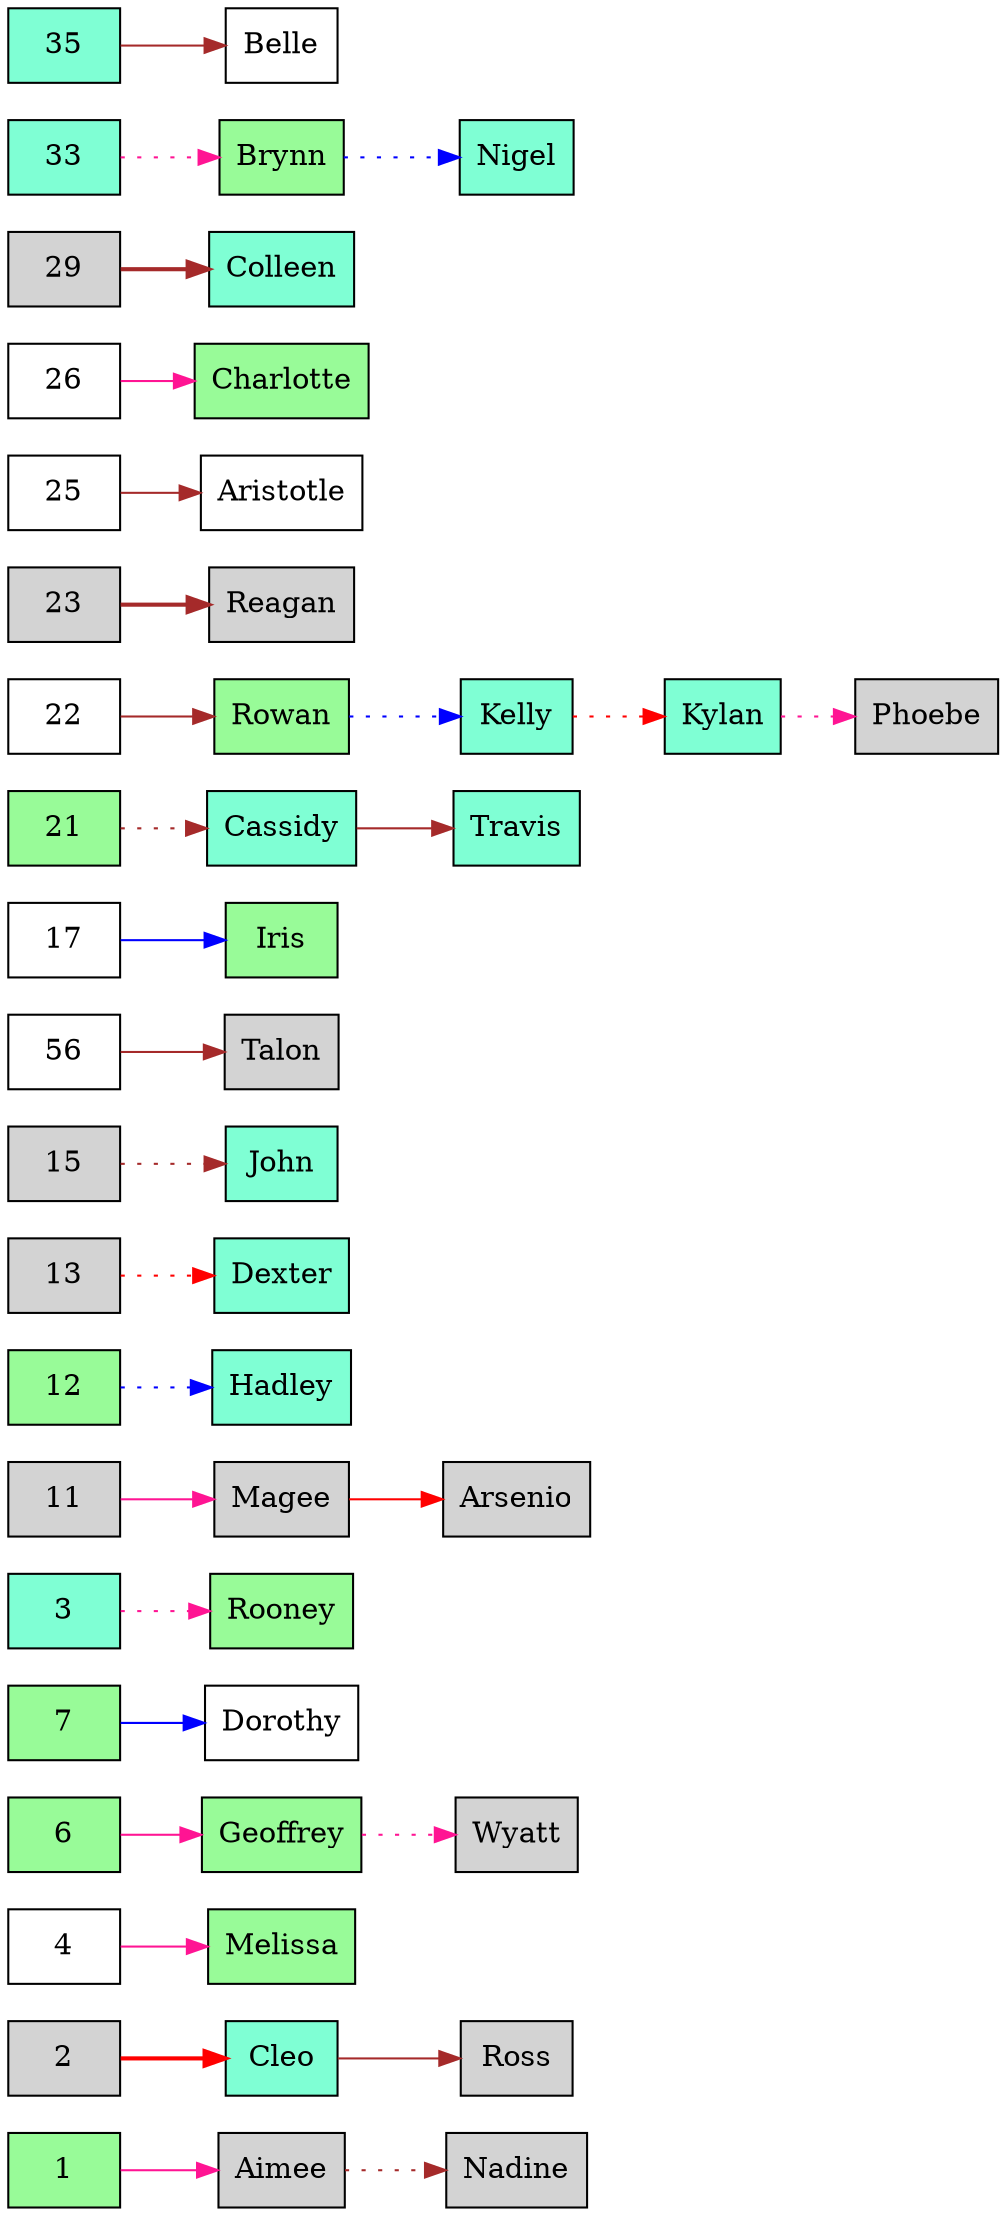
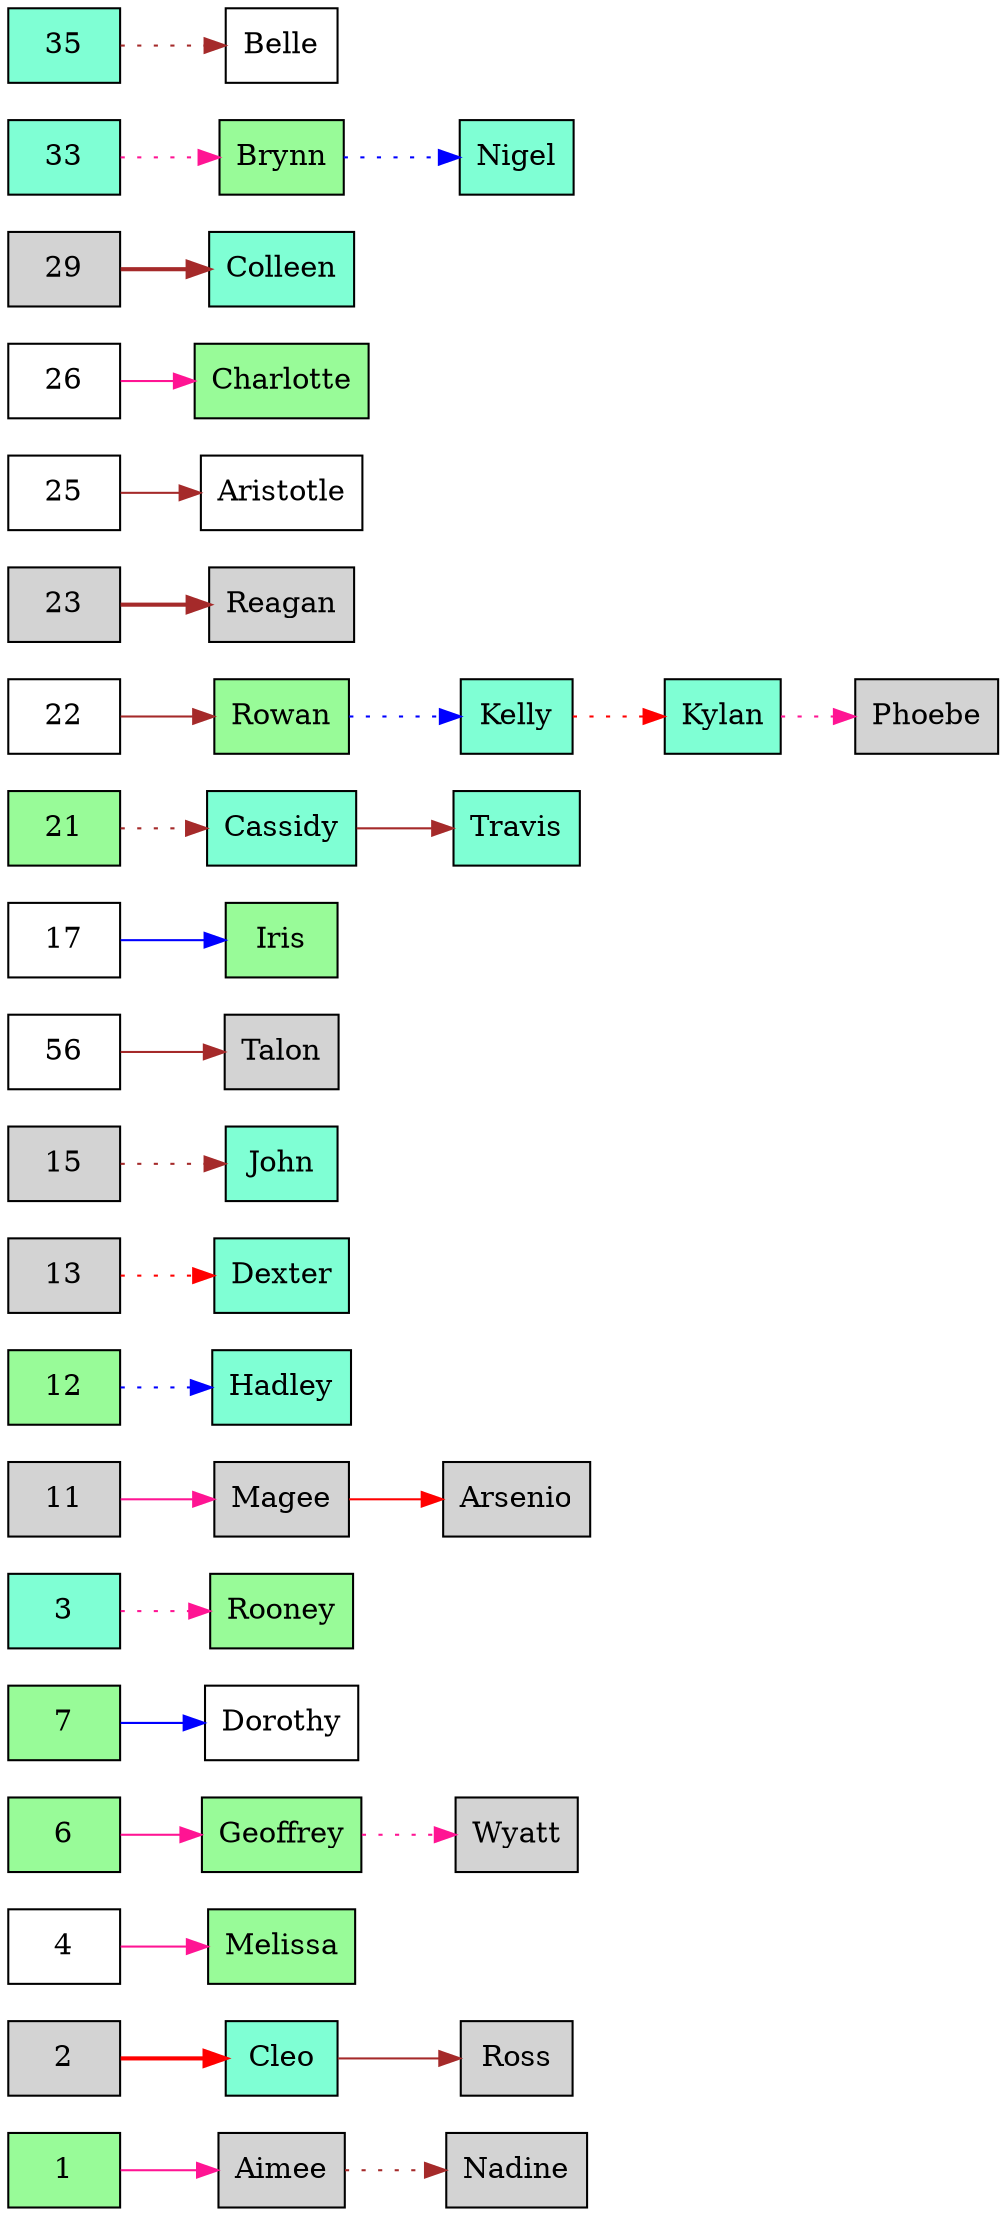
(162, 46) -> (162, 46)
